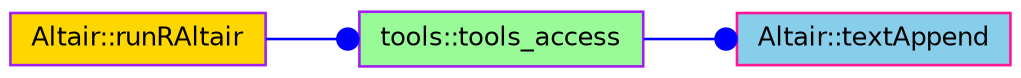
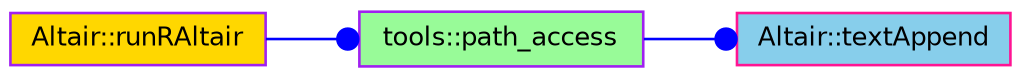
(501, 39) -> (501, 39)
